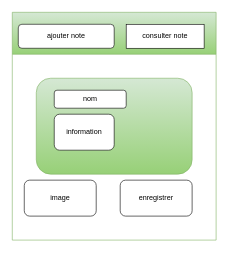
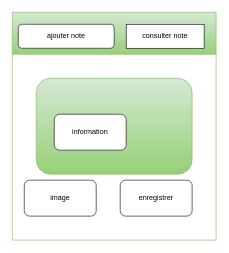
(90, 99) -> none
(84, 132) -> (90, 132)
